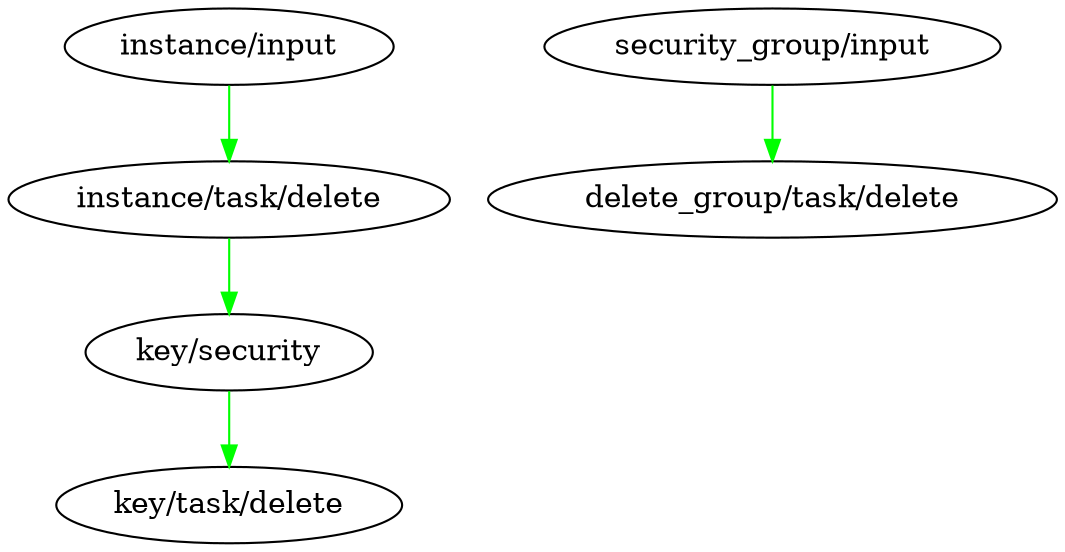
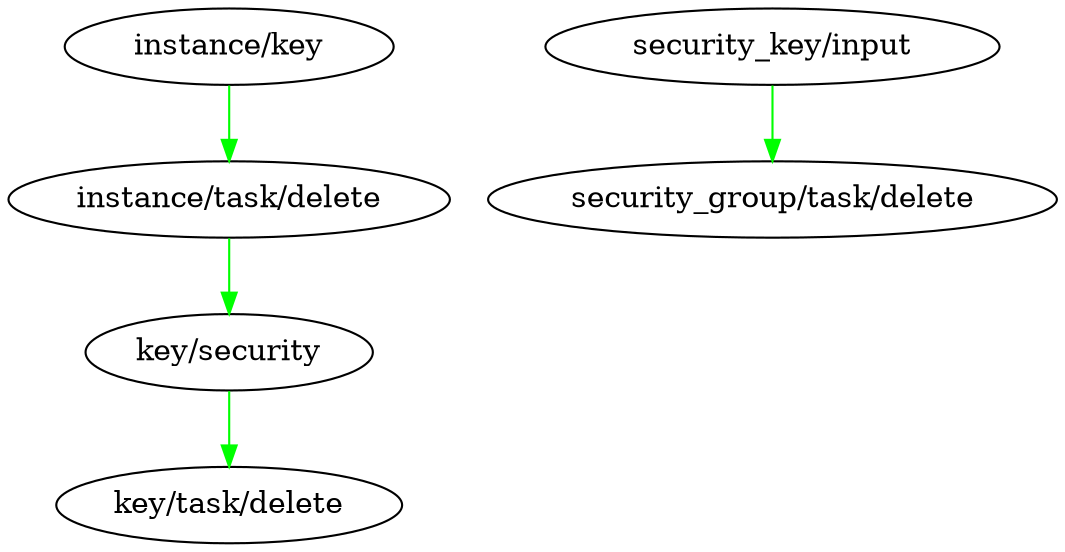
(229, 47) -> (229, 47)
(772, 47) -> (772, 47)
(772, 199) -> (772, 199)
